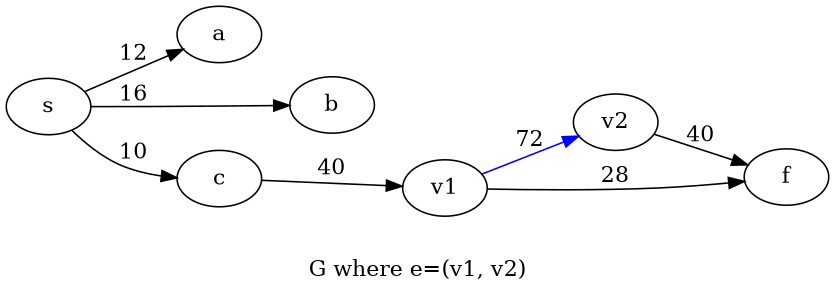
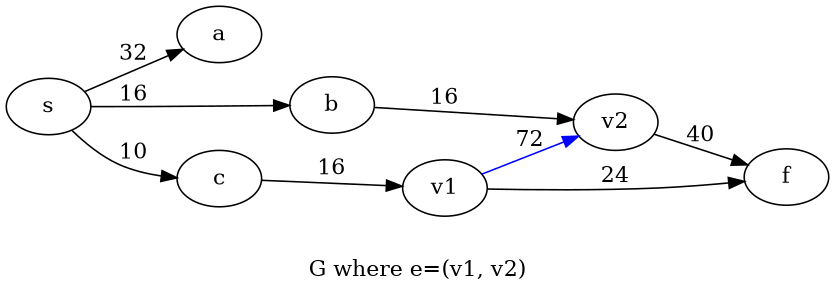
(134, 54) -> (134, 54)
none -> (466, 113)
(332, 168) -> (332, 168)
(616, 176) -> (616, 176)
